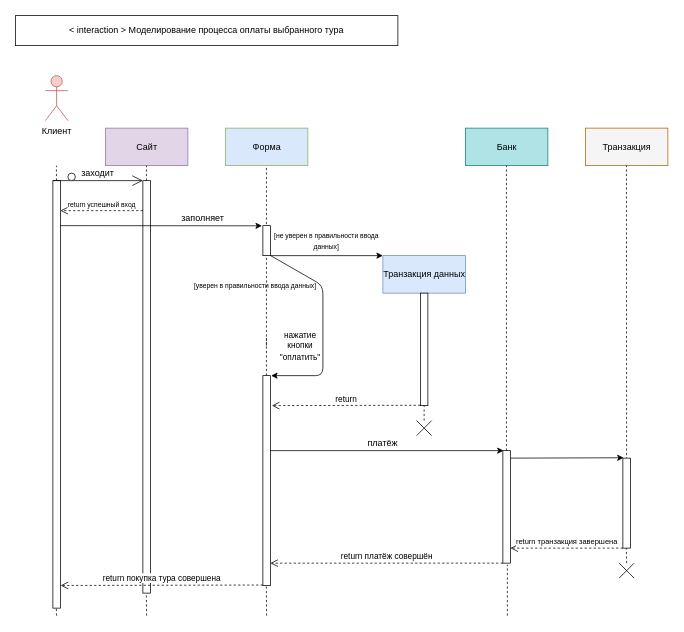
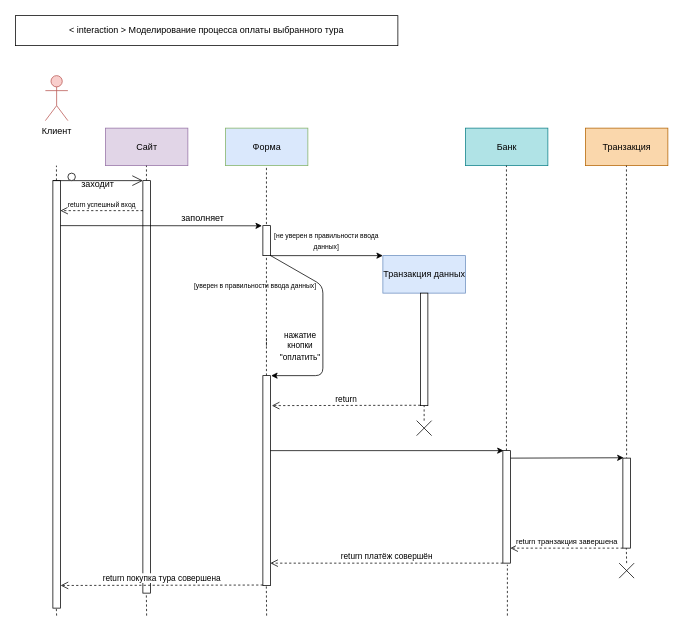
(627, 147) -> (627, 147)
(98, 173) -> (98, 184)
(383, 443) -> none
